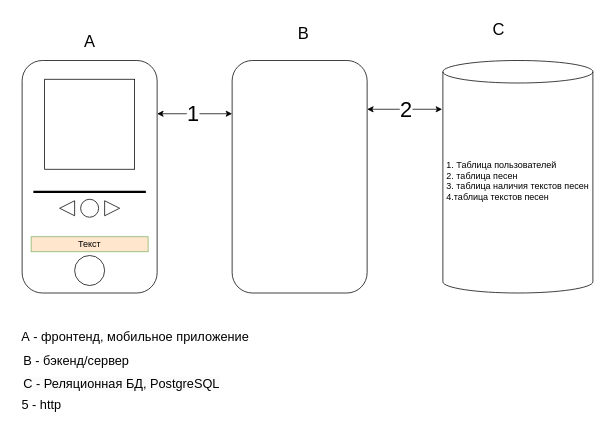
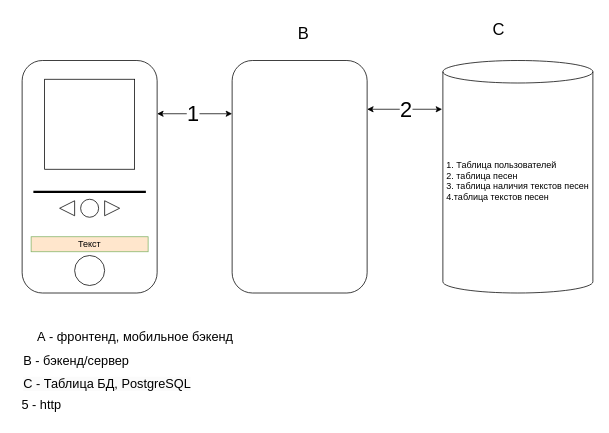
(90, 42) -> none
(135, 338) -> (135, 338)
(93, 382) -> (83, 382)
